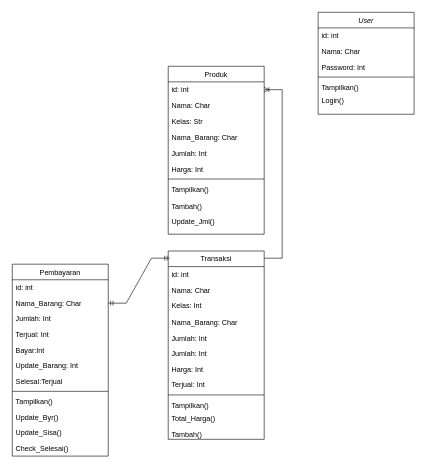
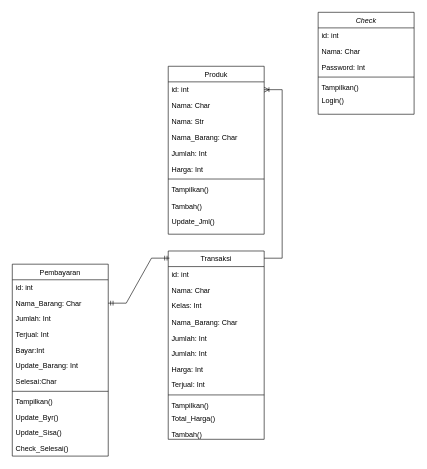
(366, 20) -> (366, 20)
(189, 121) -> (188, 121)
(42, 382) -> (37, 382)
